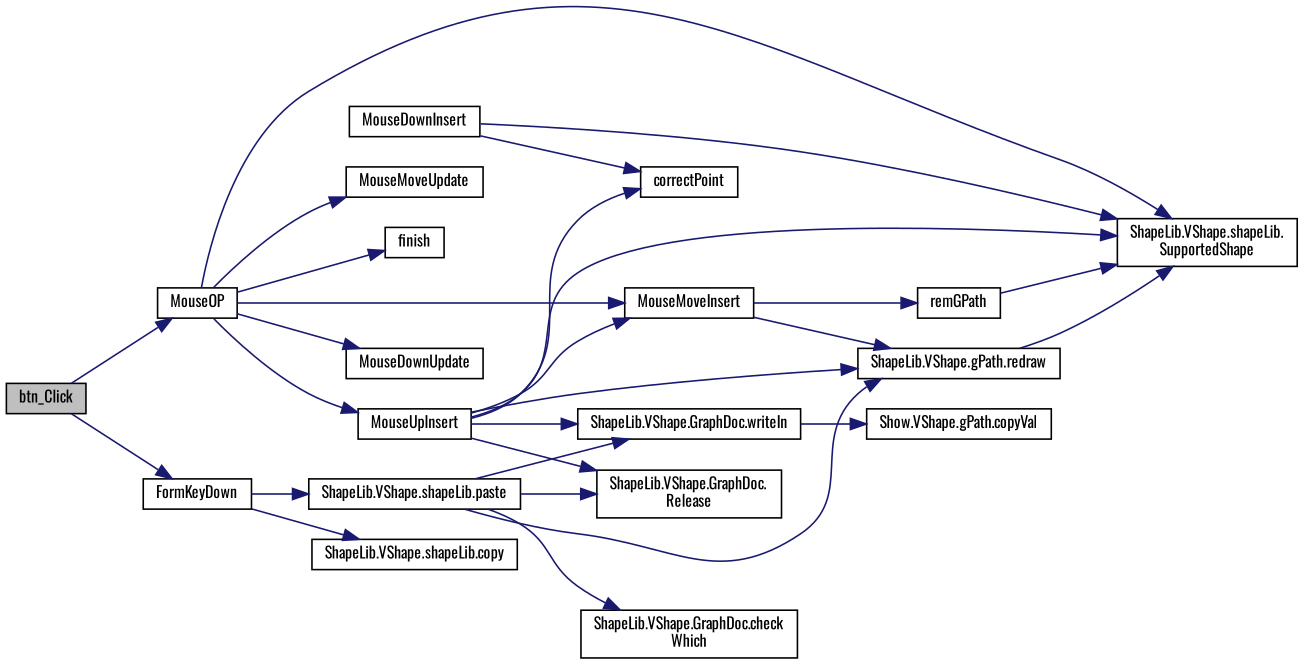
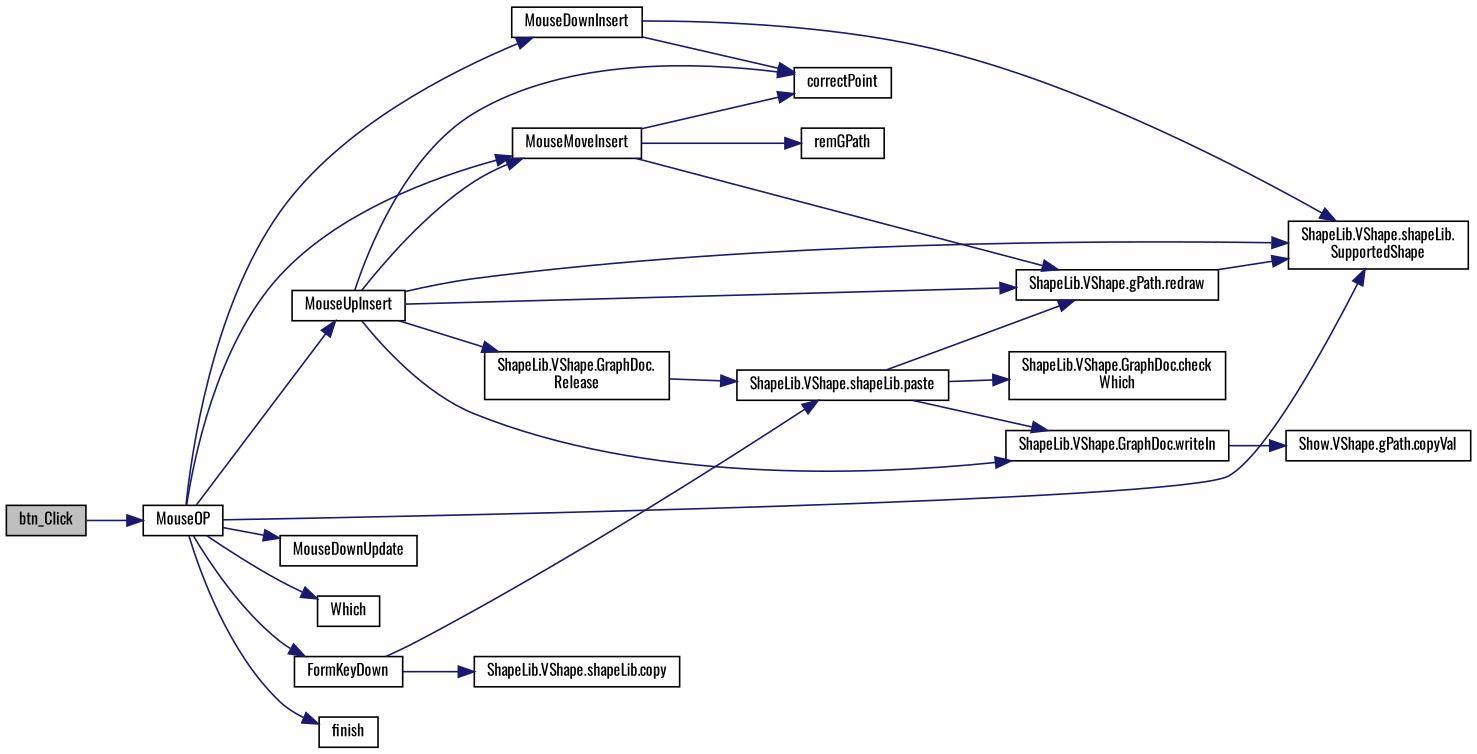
none -> (710, 113)
(415, 182) -> (349, 611)
none -> (276, 219)
(1051, 281) -> none
(115, 442) -> (236, 597)
(551, 494) -> (695, 380)
